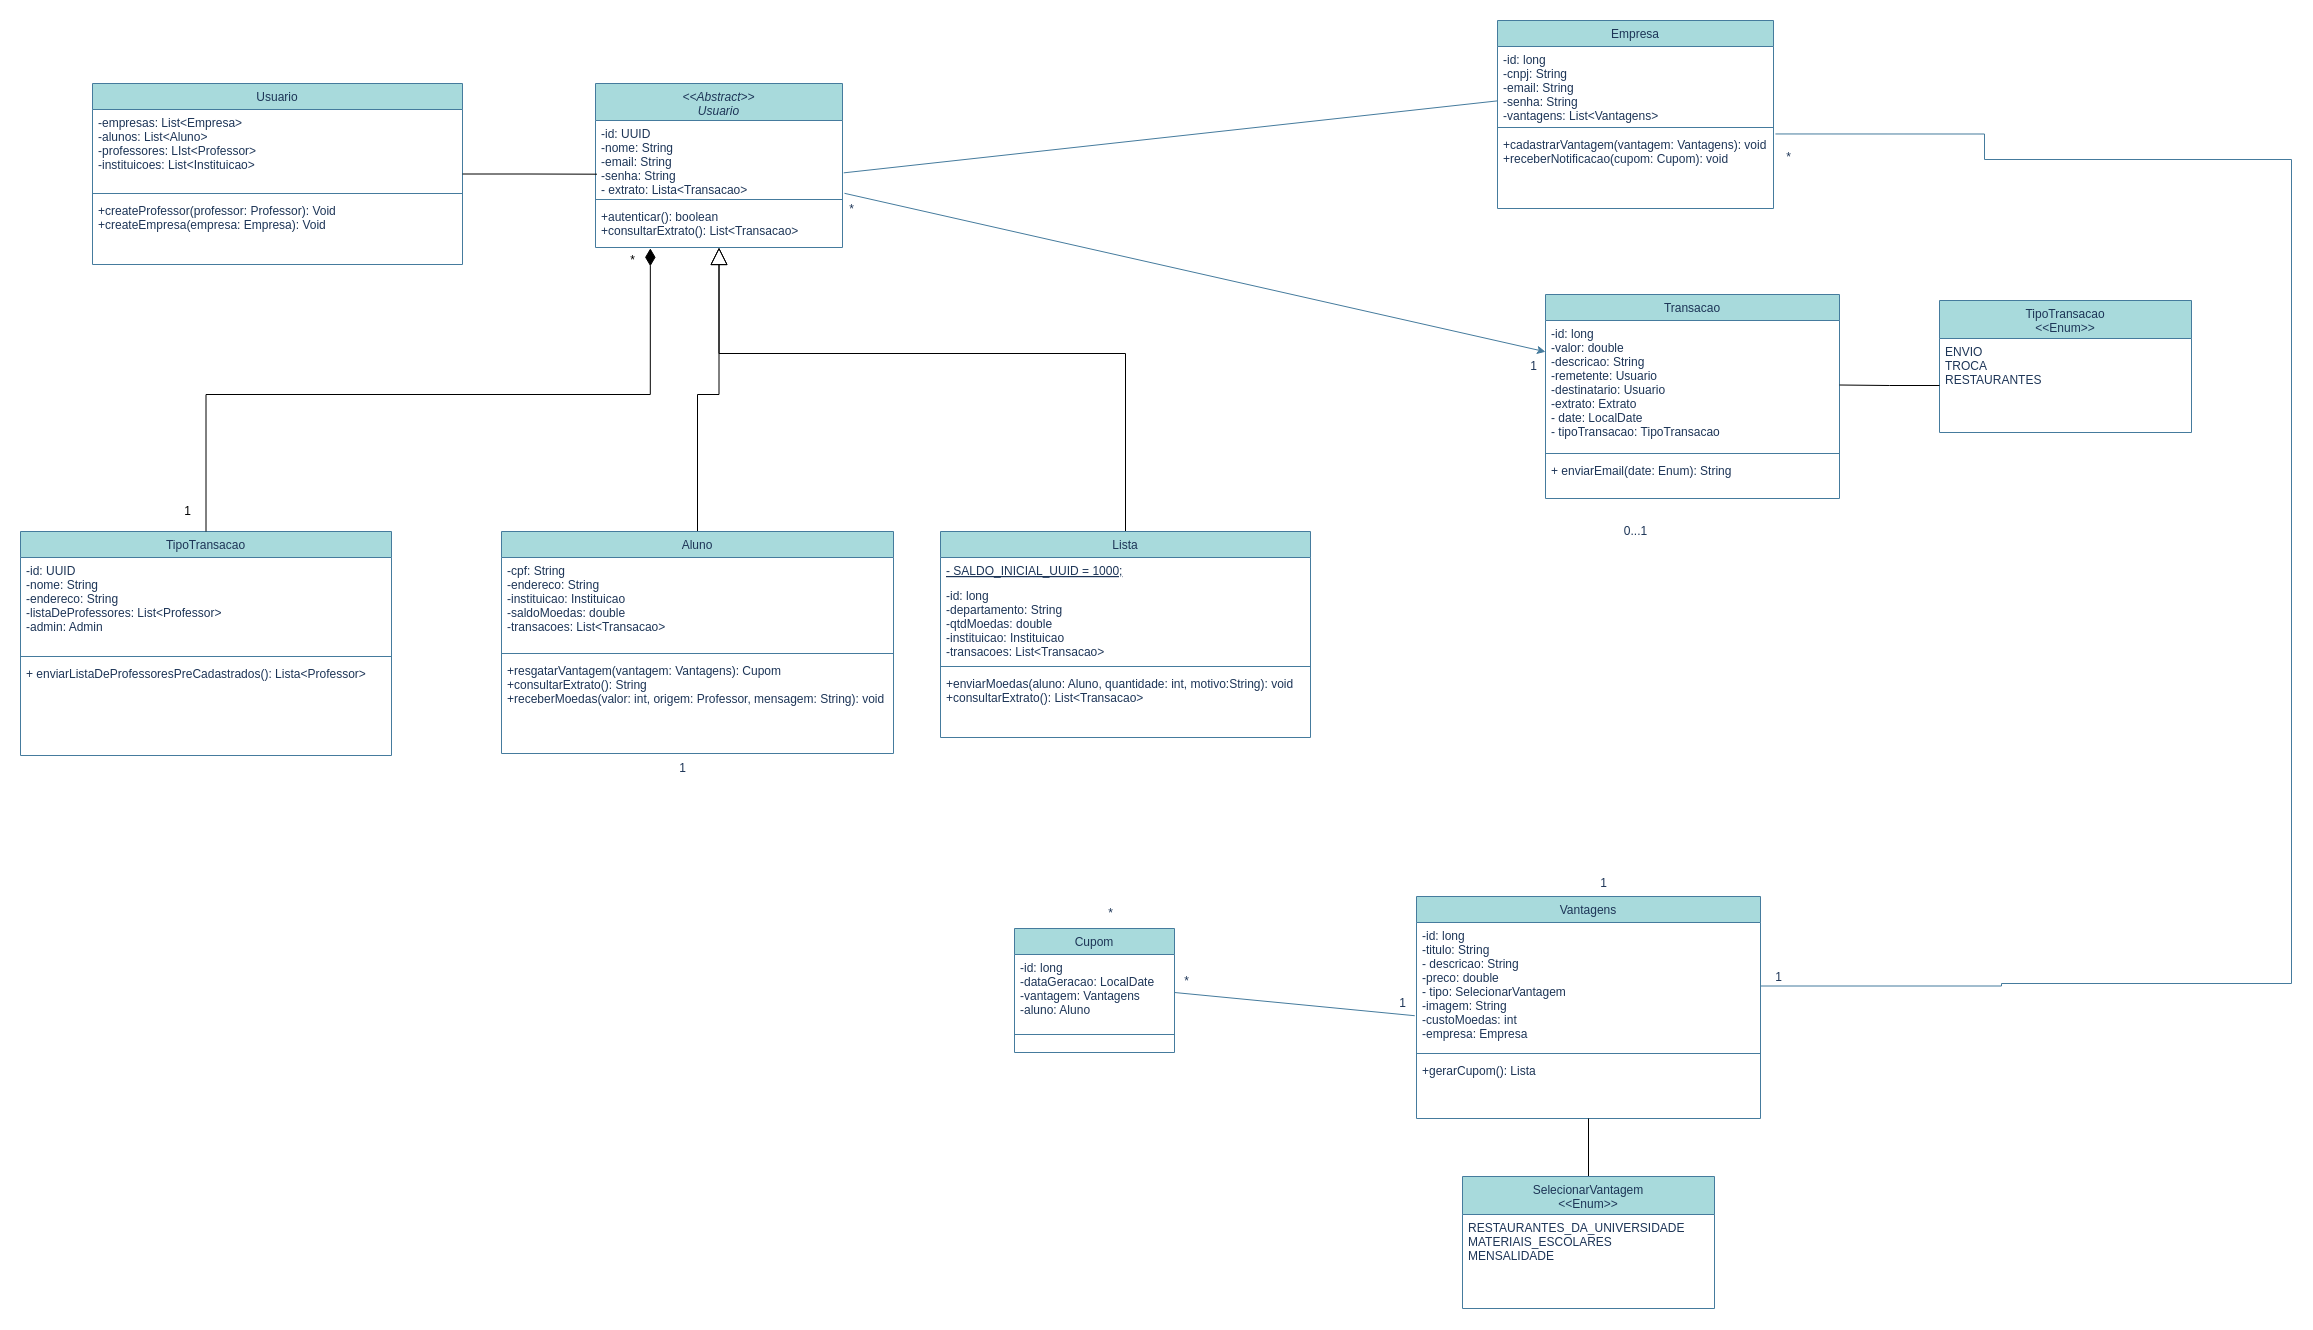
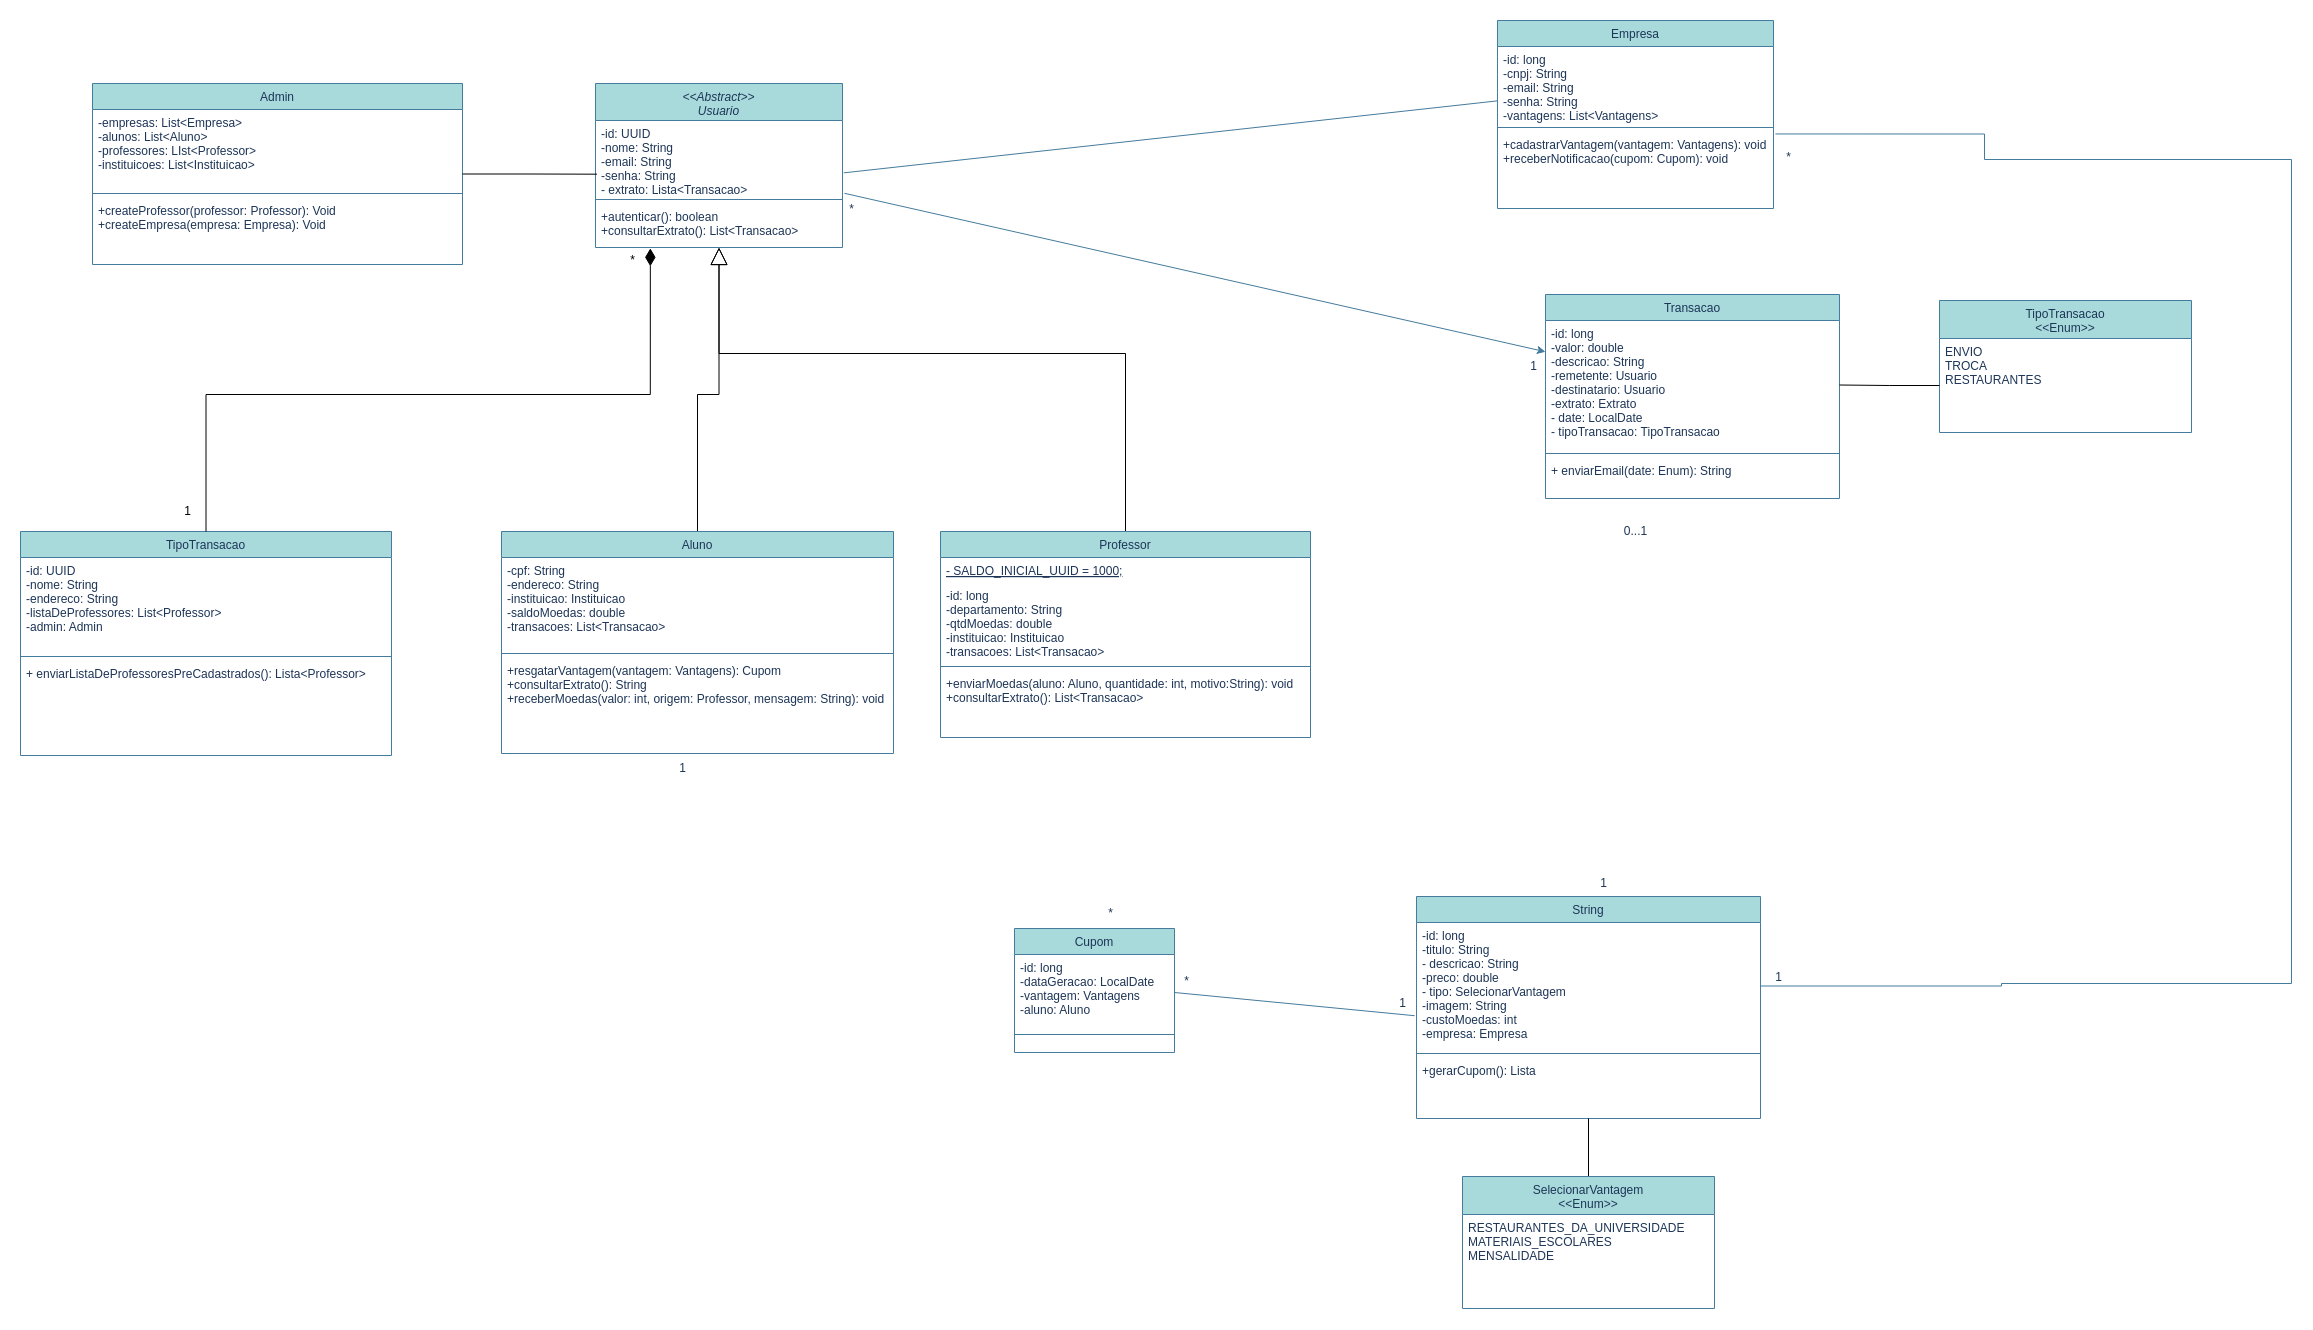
(277, 97) -> (277, 97)
(1125, 545) -> (1125, 545)
(1588, 910) -> (1588, 910)
